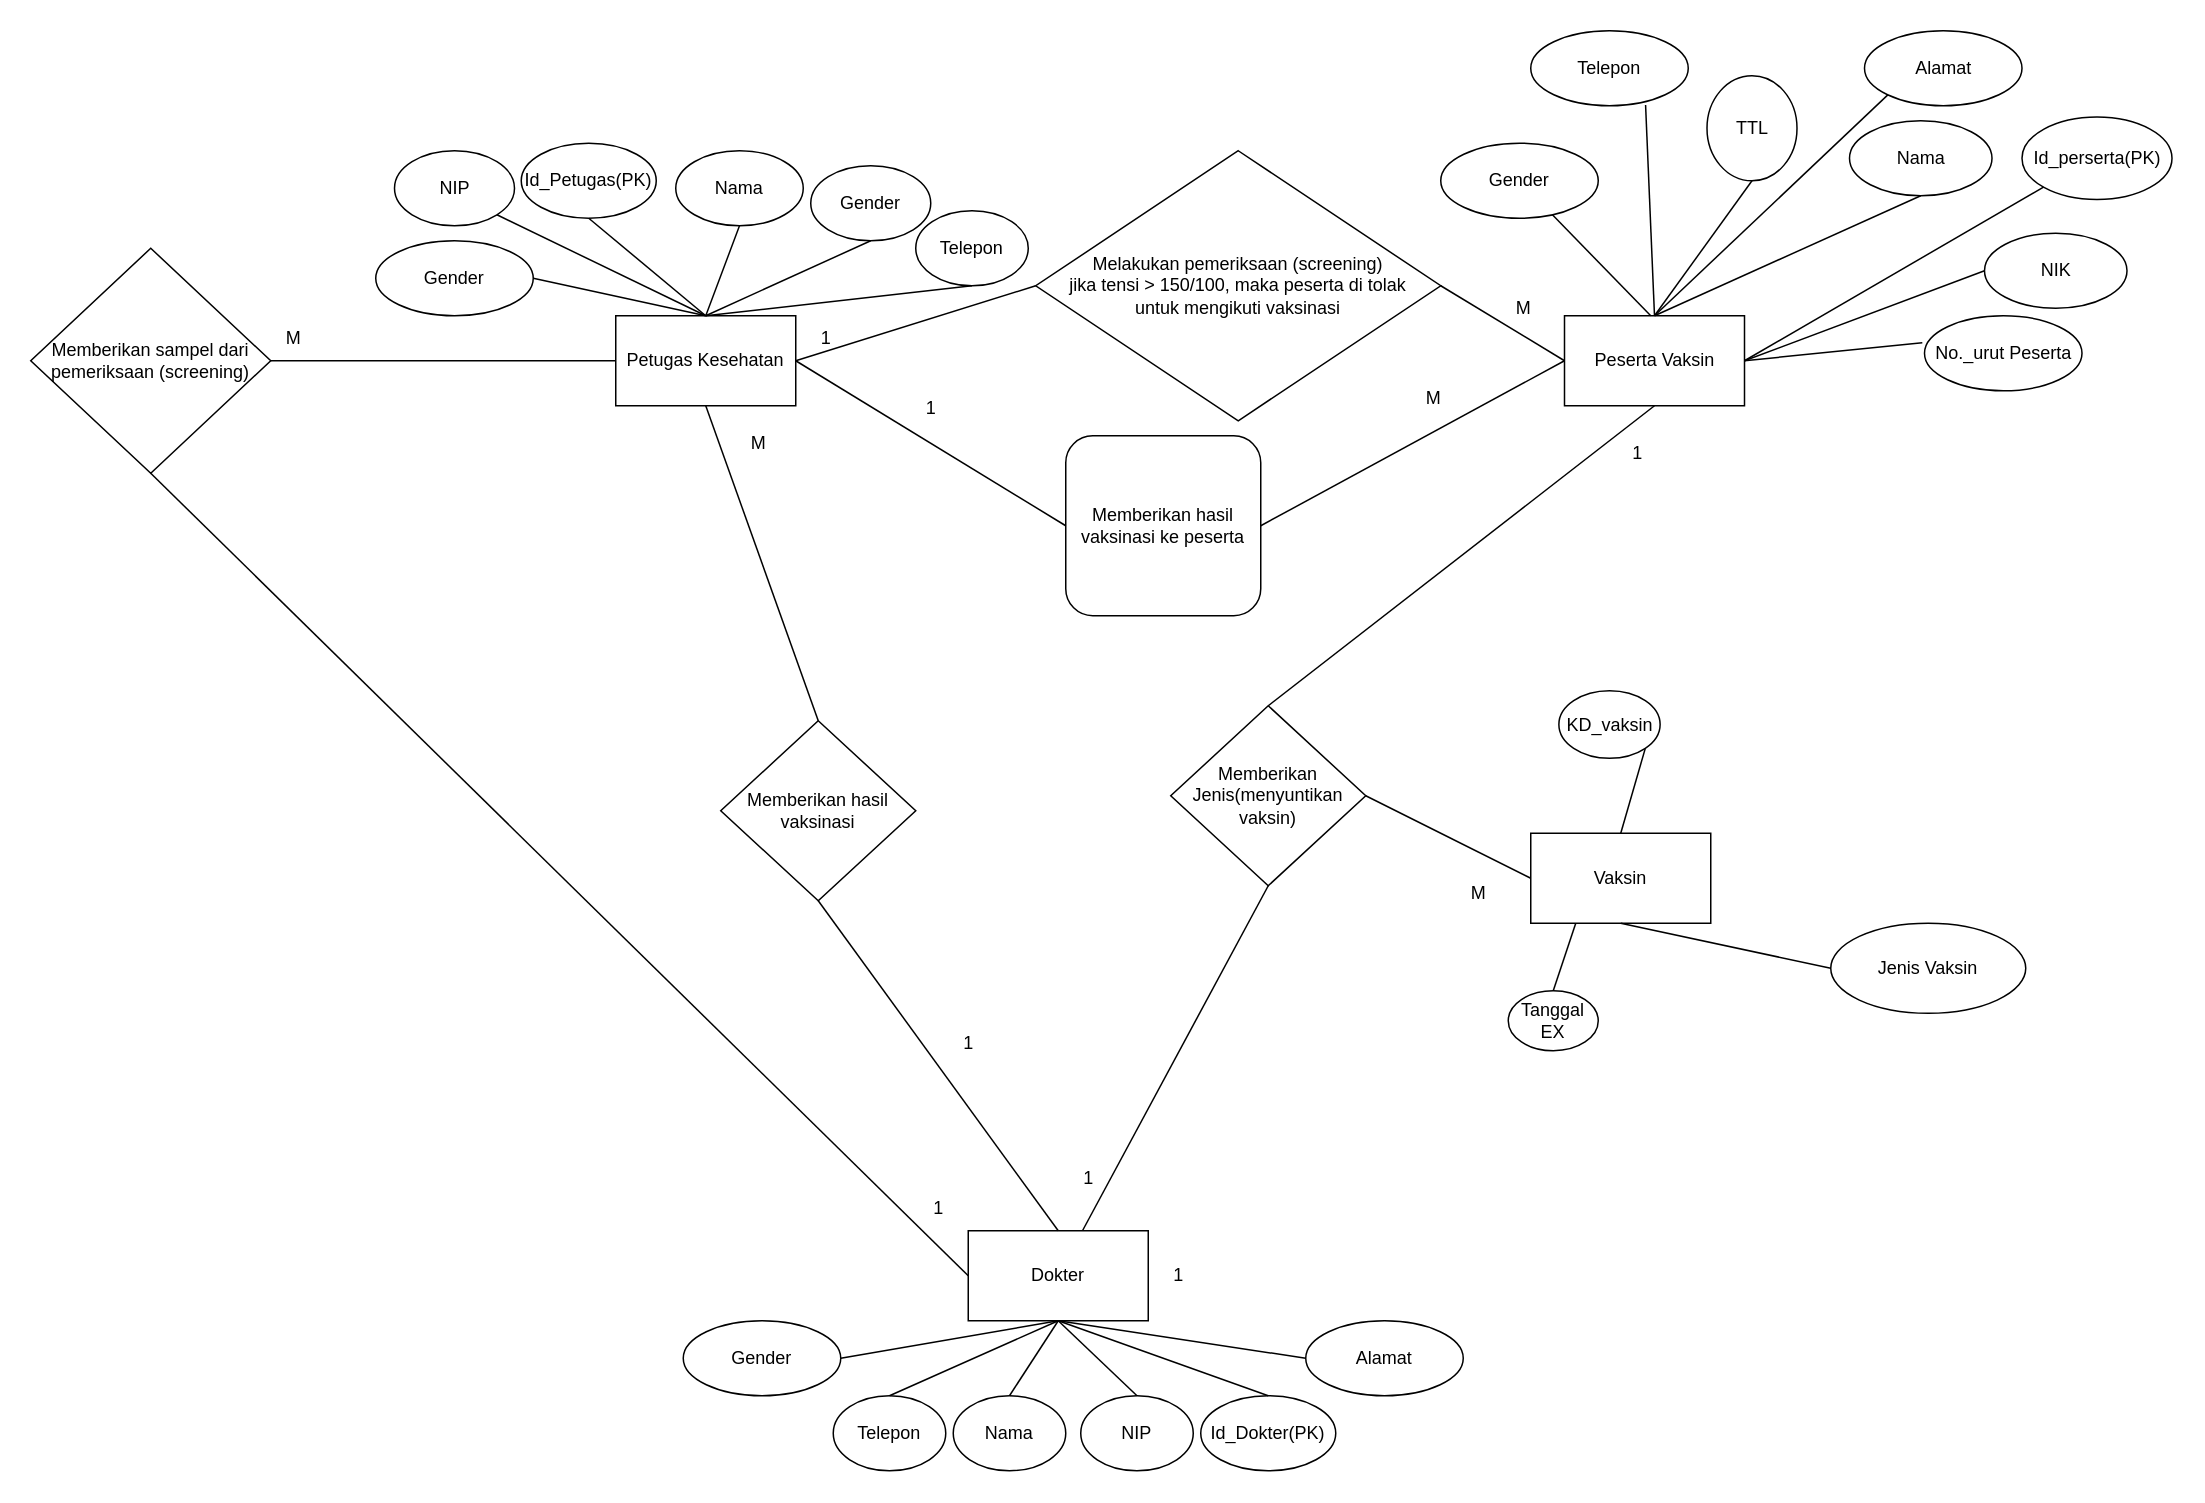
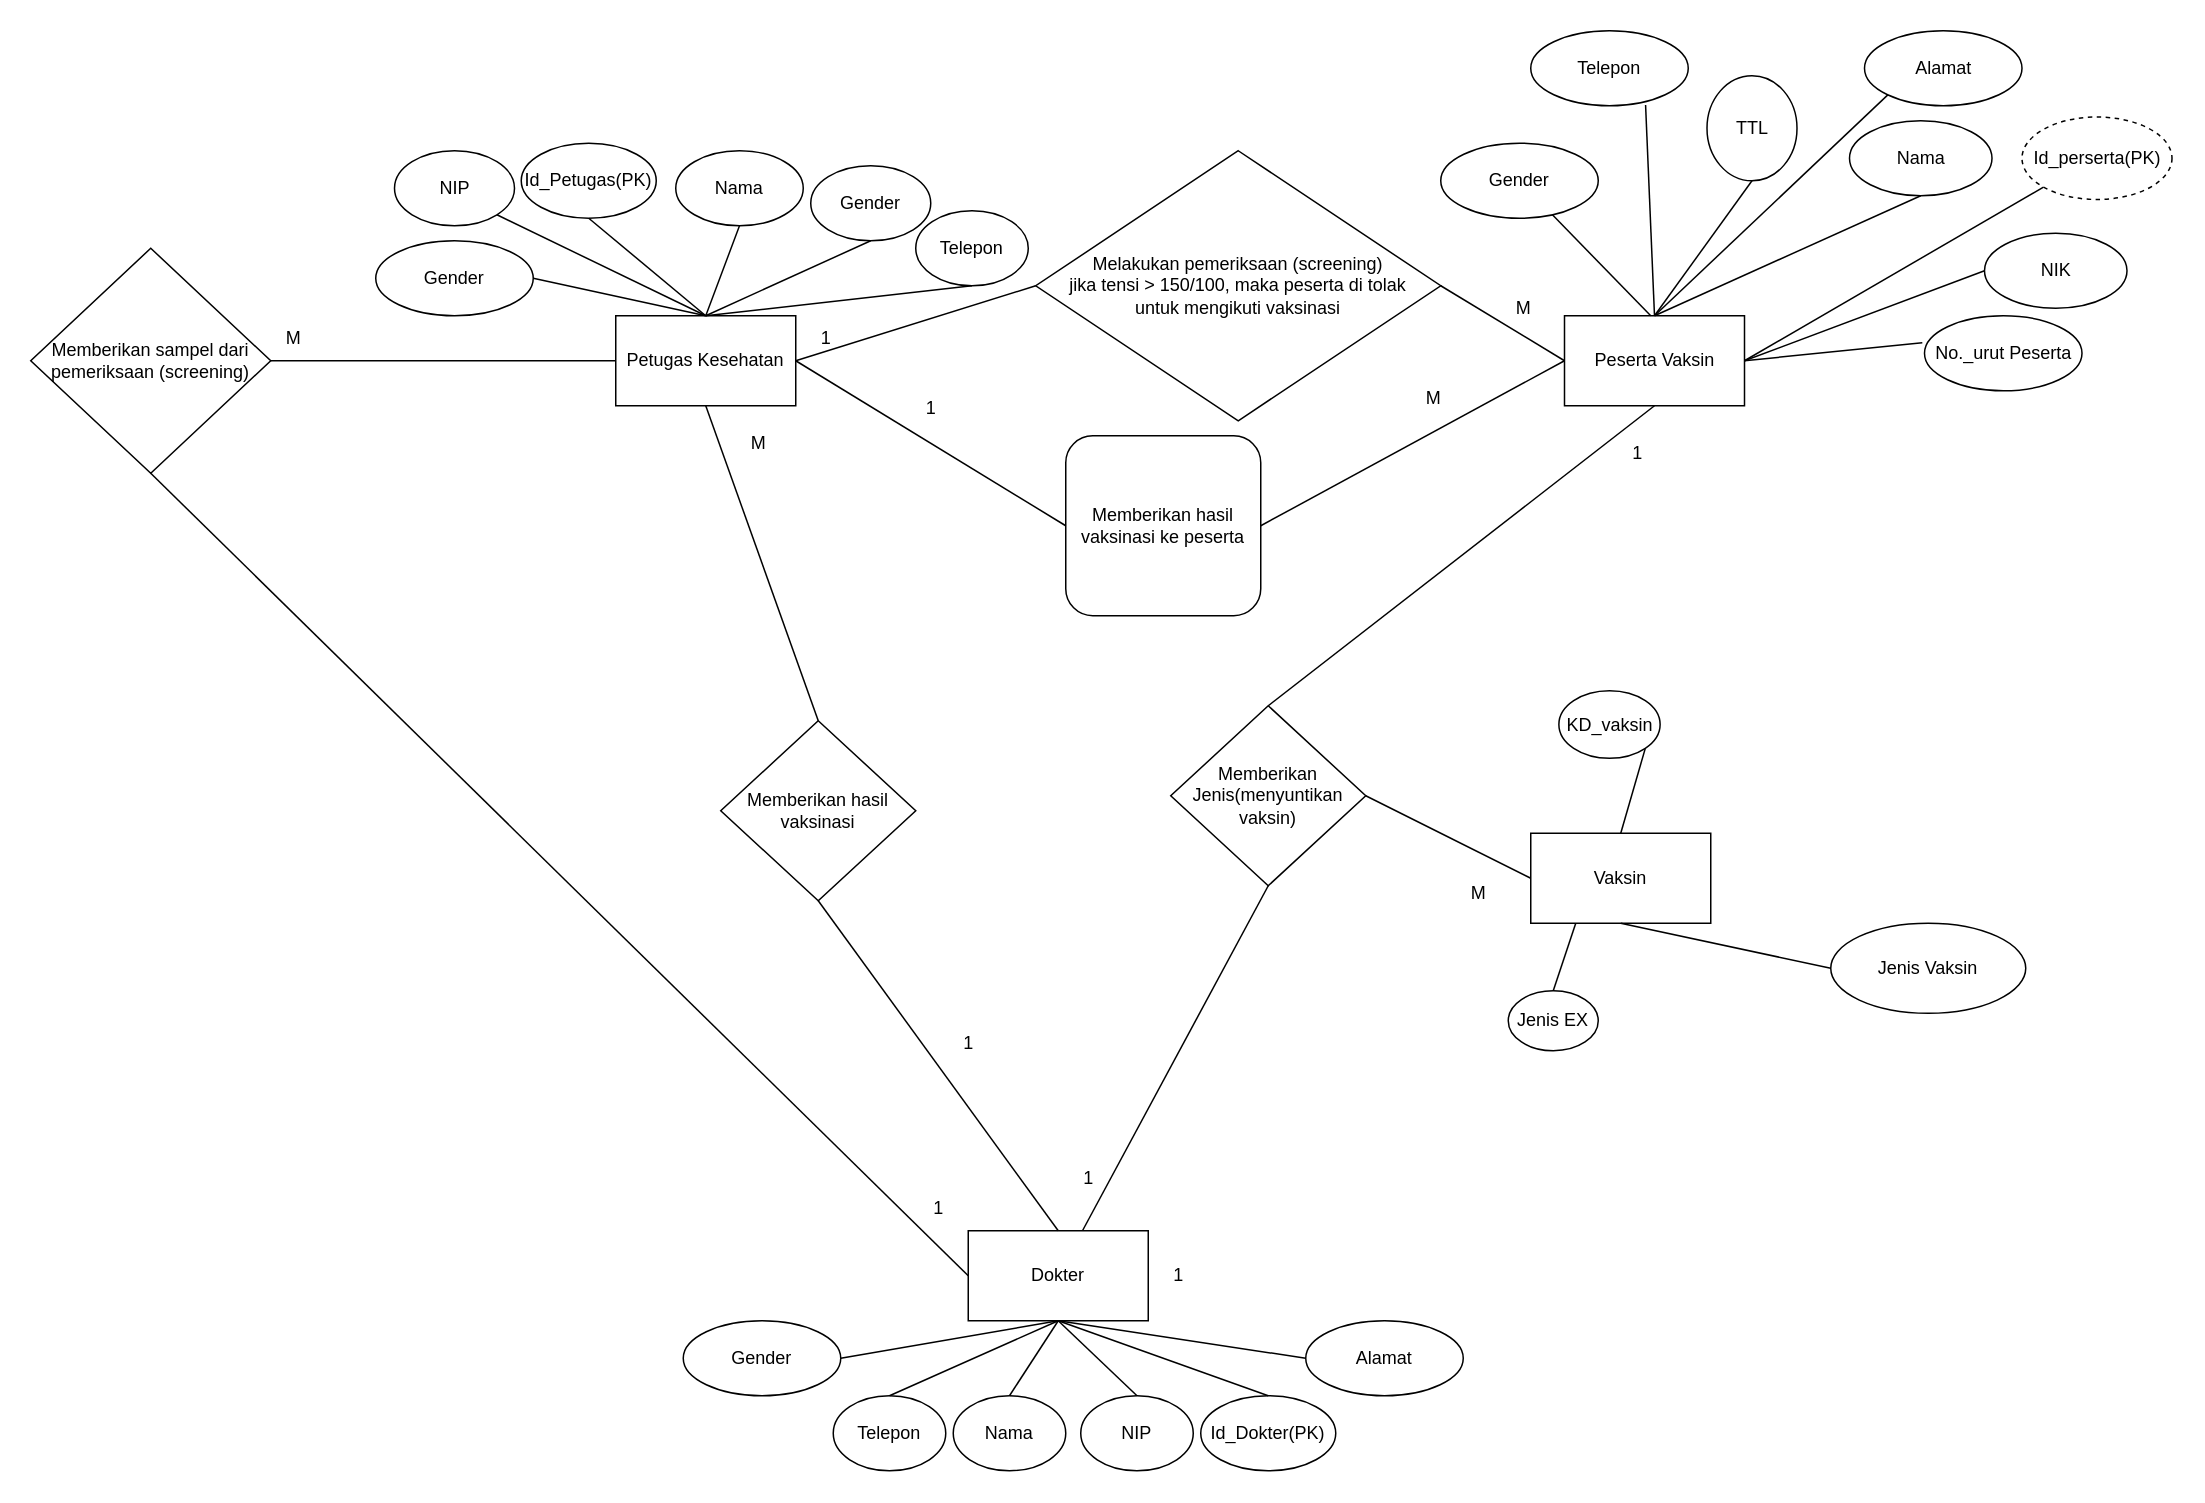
(2097, 158) -> (2097, 158)
(1553, 1021) -> (1553, 1021)
